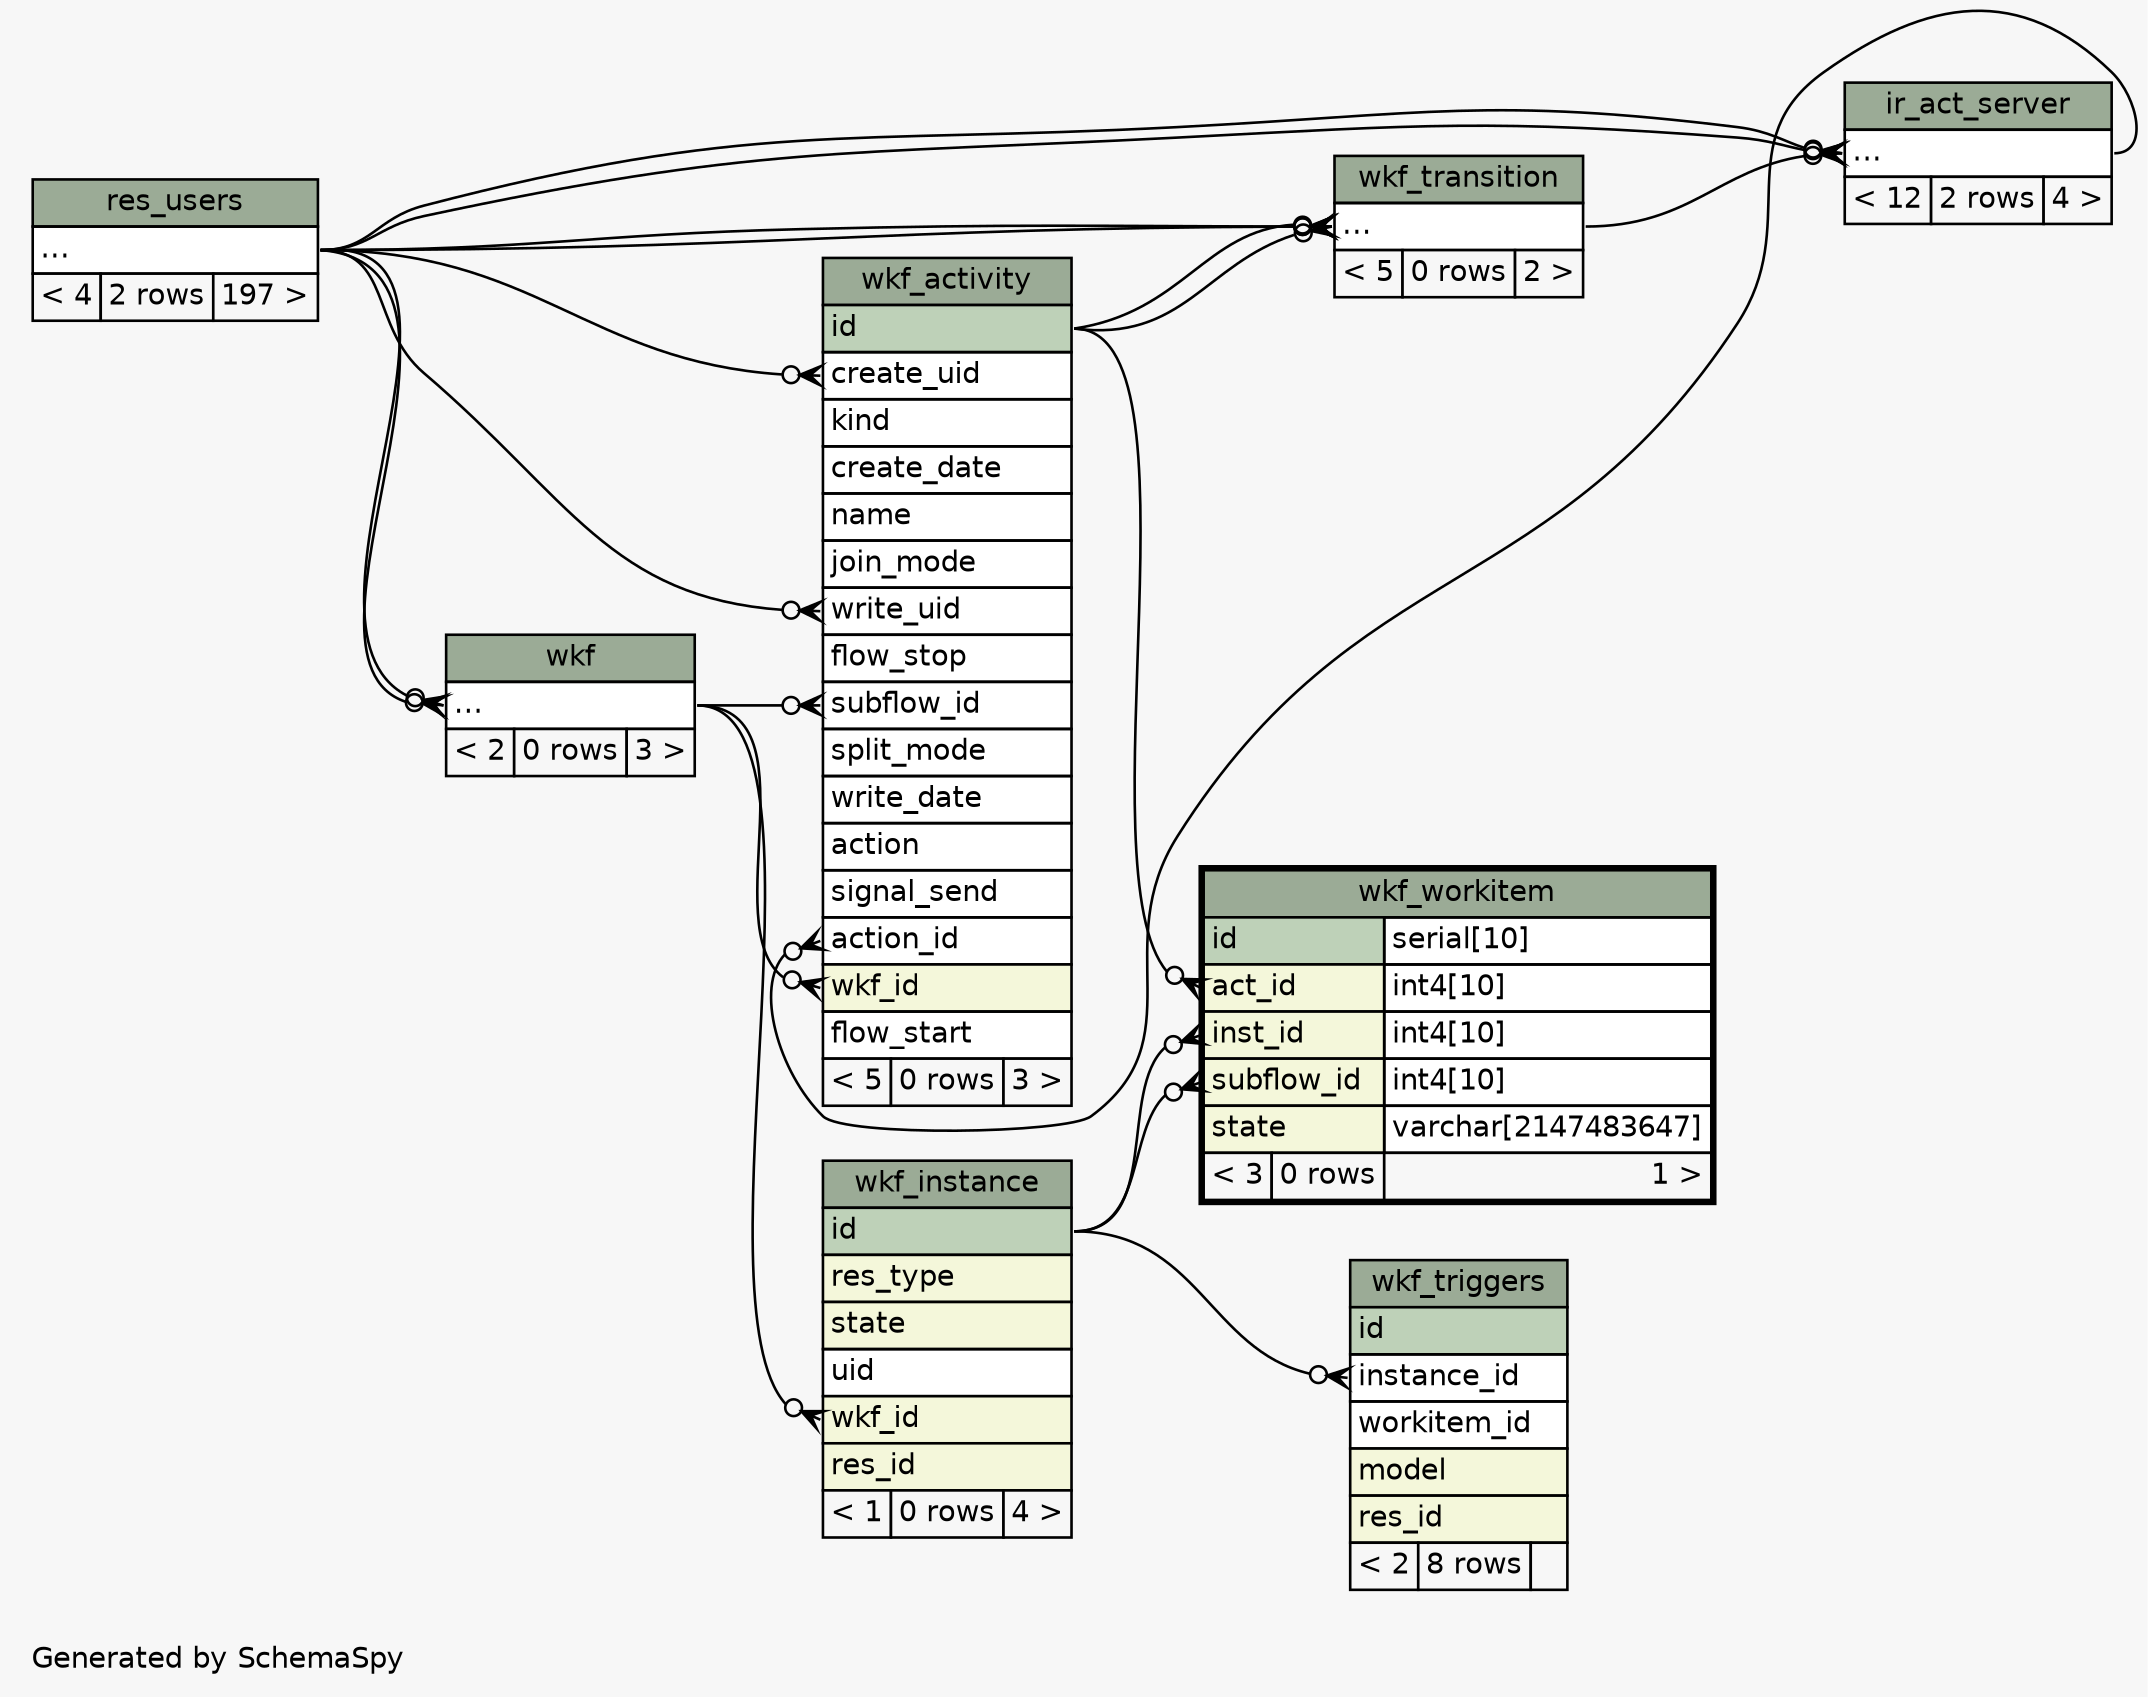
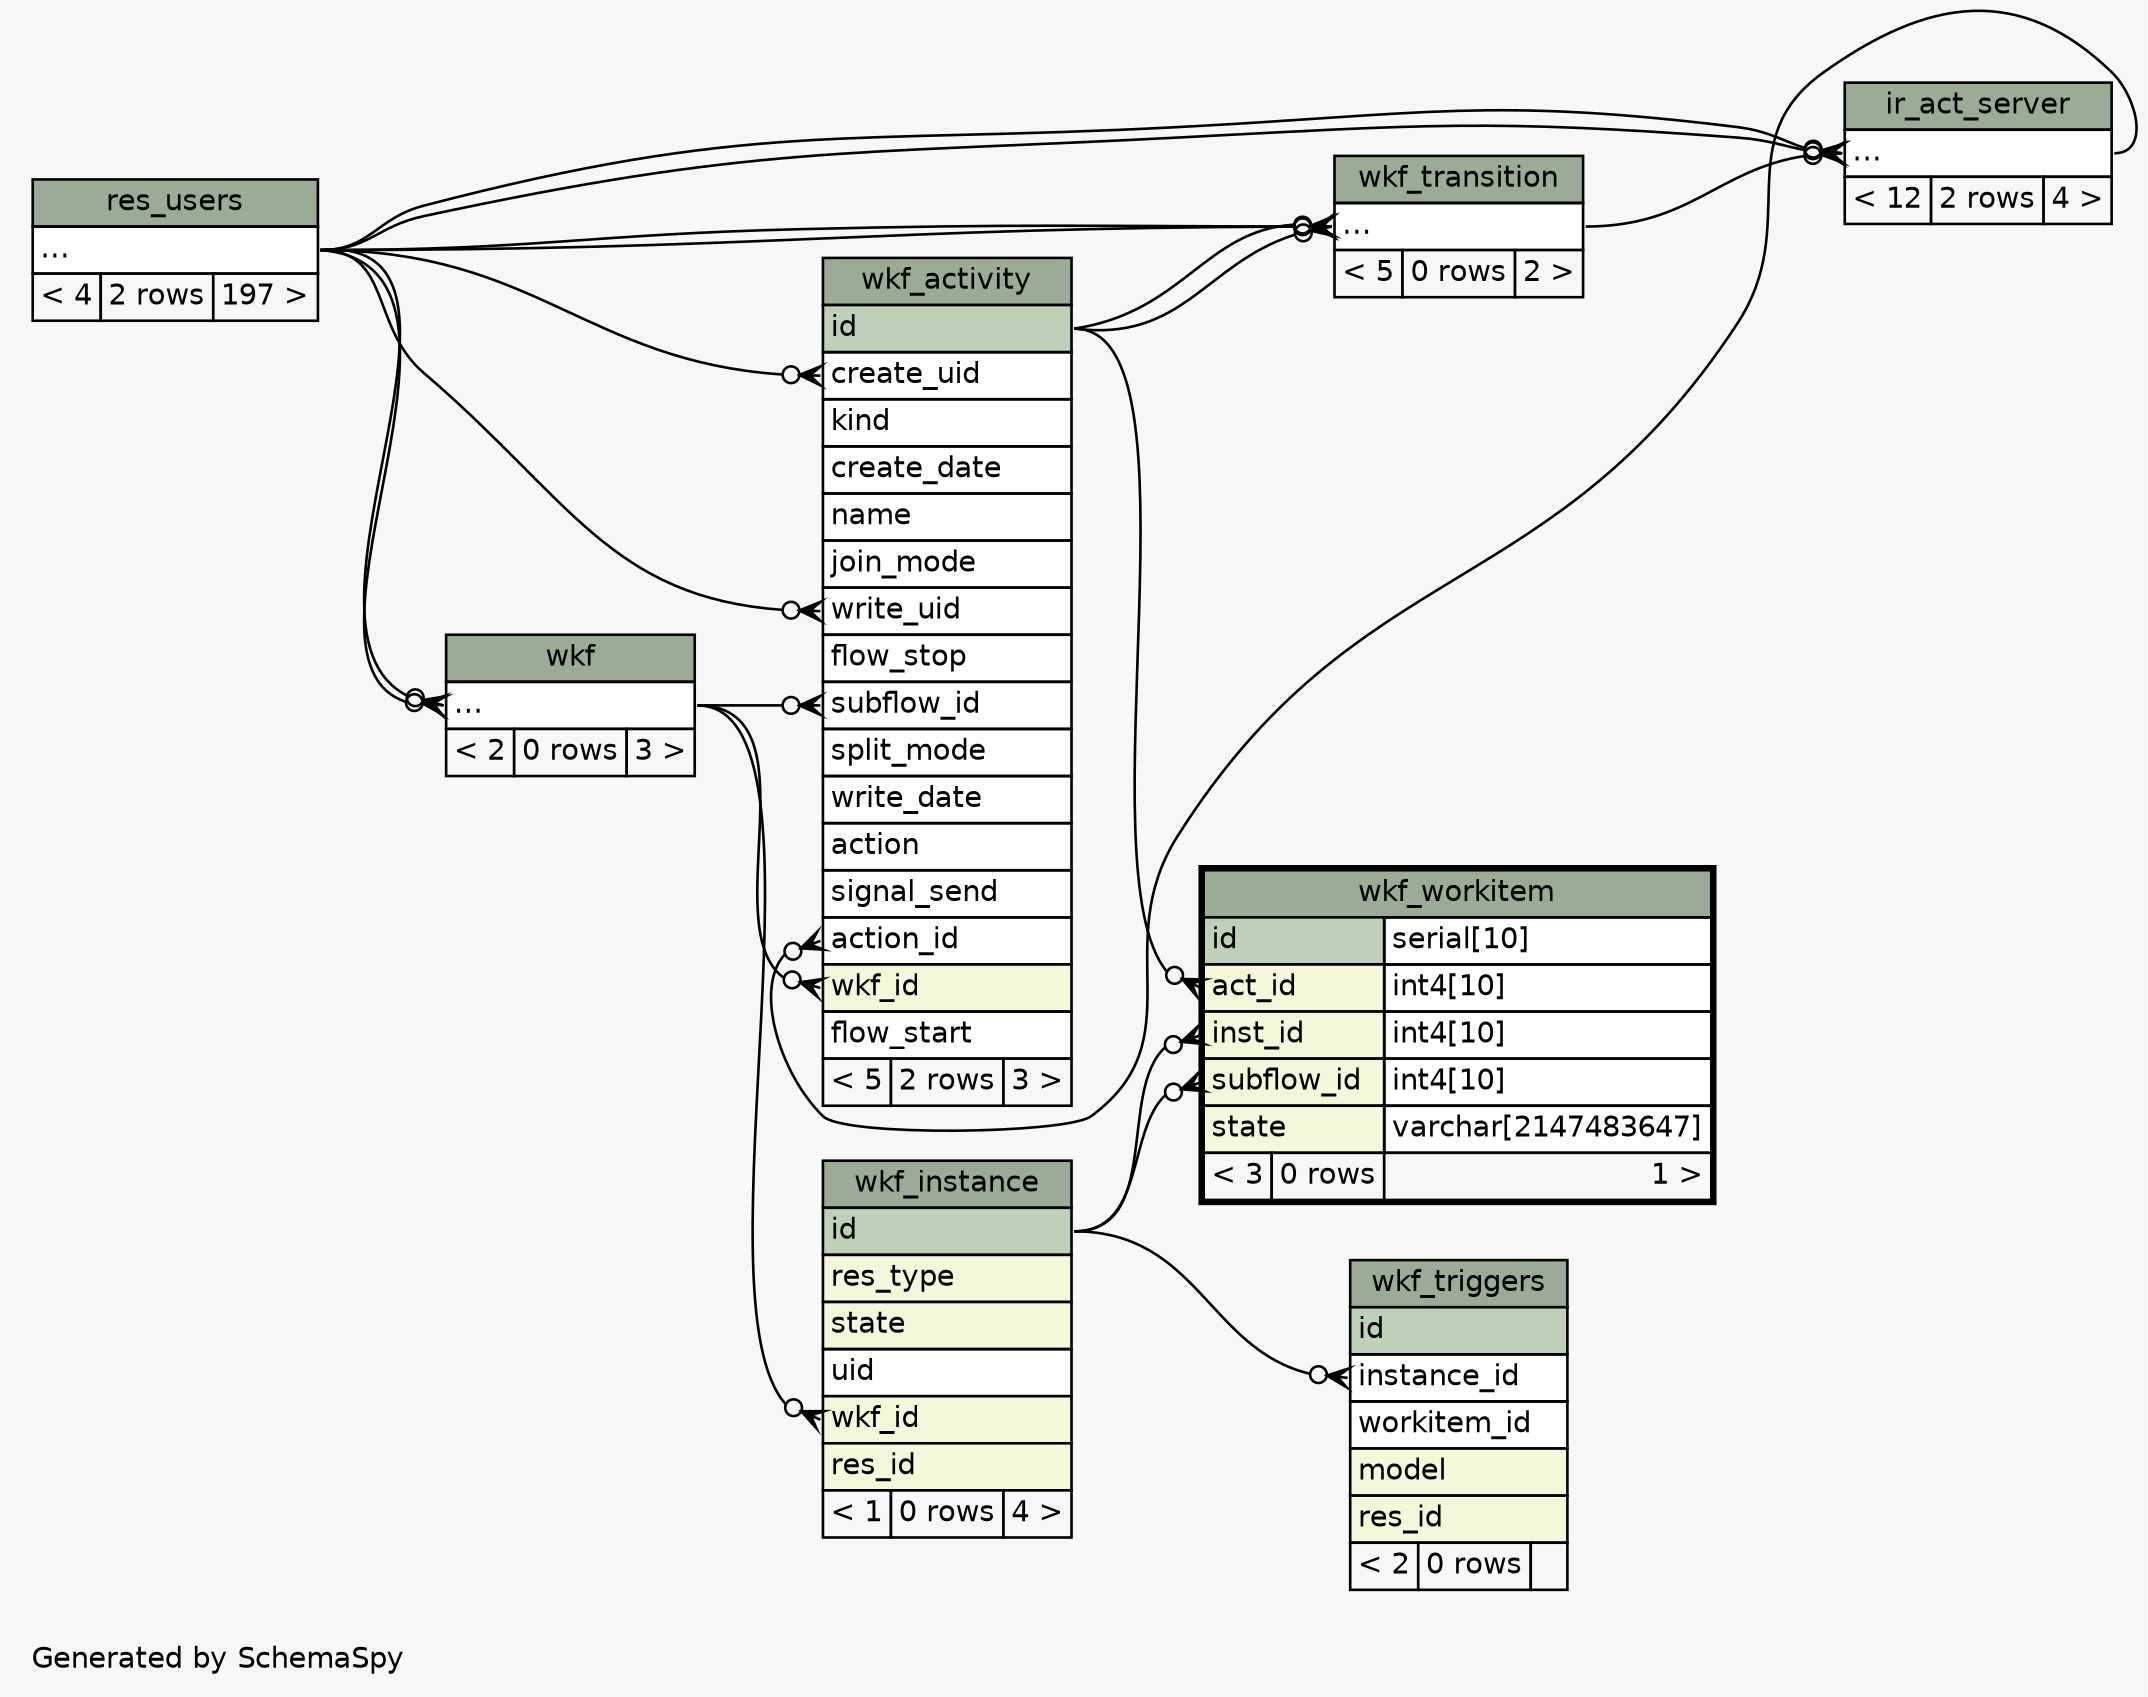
(947, 1081) -> (947, 1081)
(1474, 1565) -> (1474, 1565)
